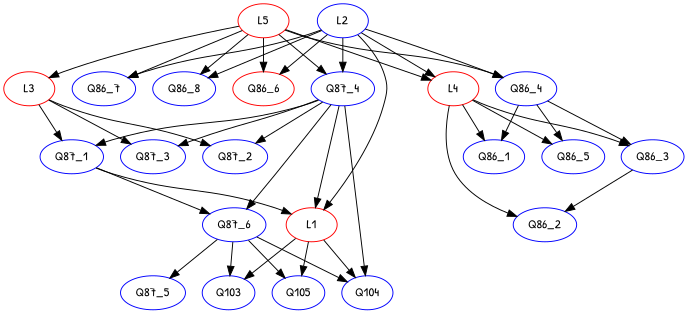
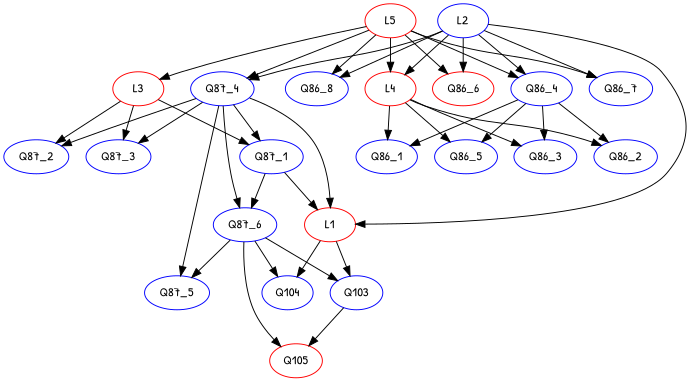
(355, 186) -> (201, 186)
(603, 188) -> (580, 120)
(306, 254) -> (329, 323)
(298, 293) -> (296, 361)
